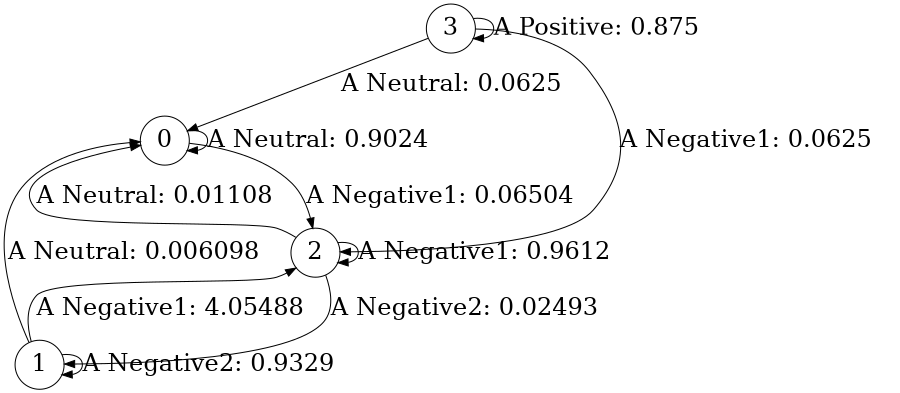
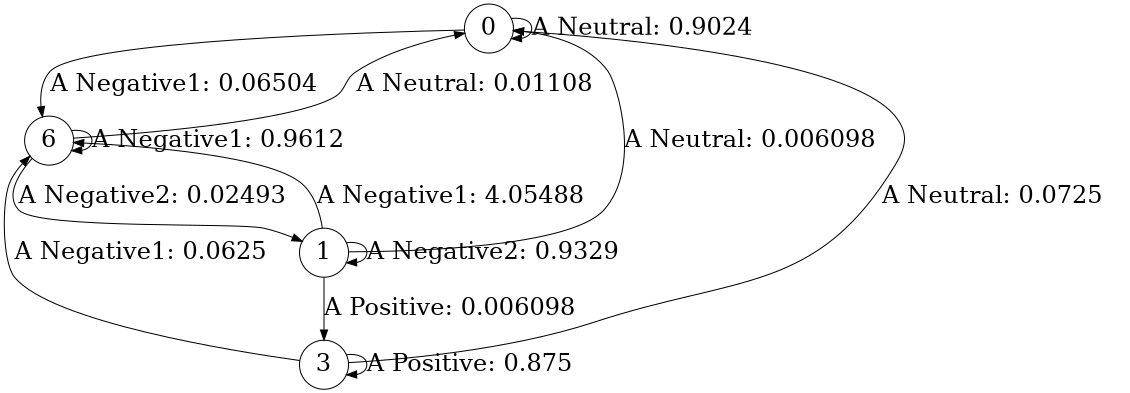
(463, 85) -> (1004, 197)
(315, 253) -> (49, 141)
none -> (324, 303)
